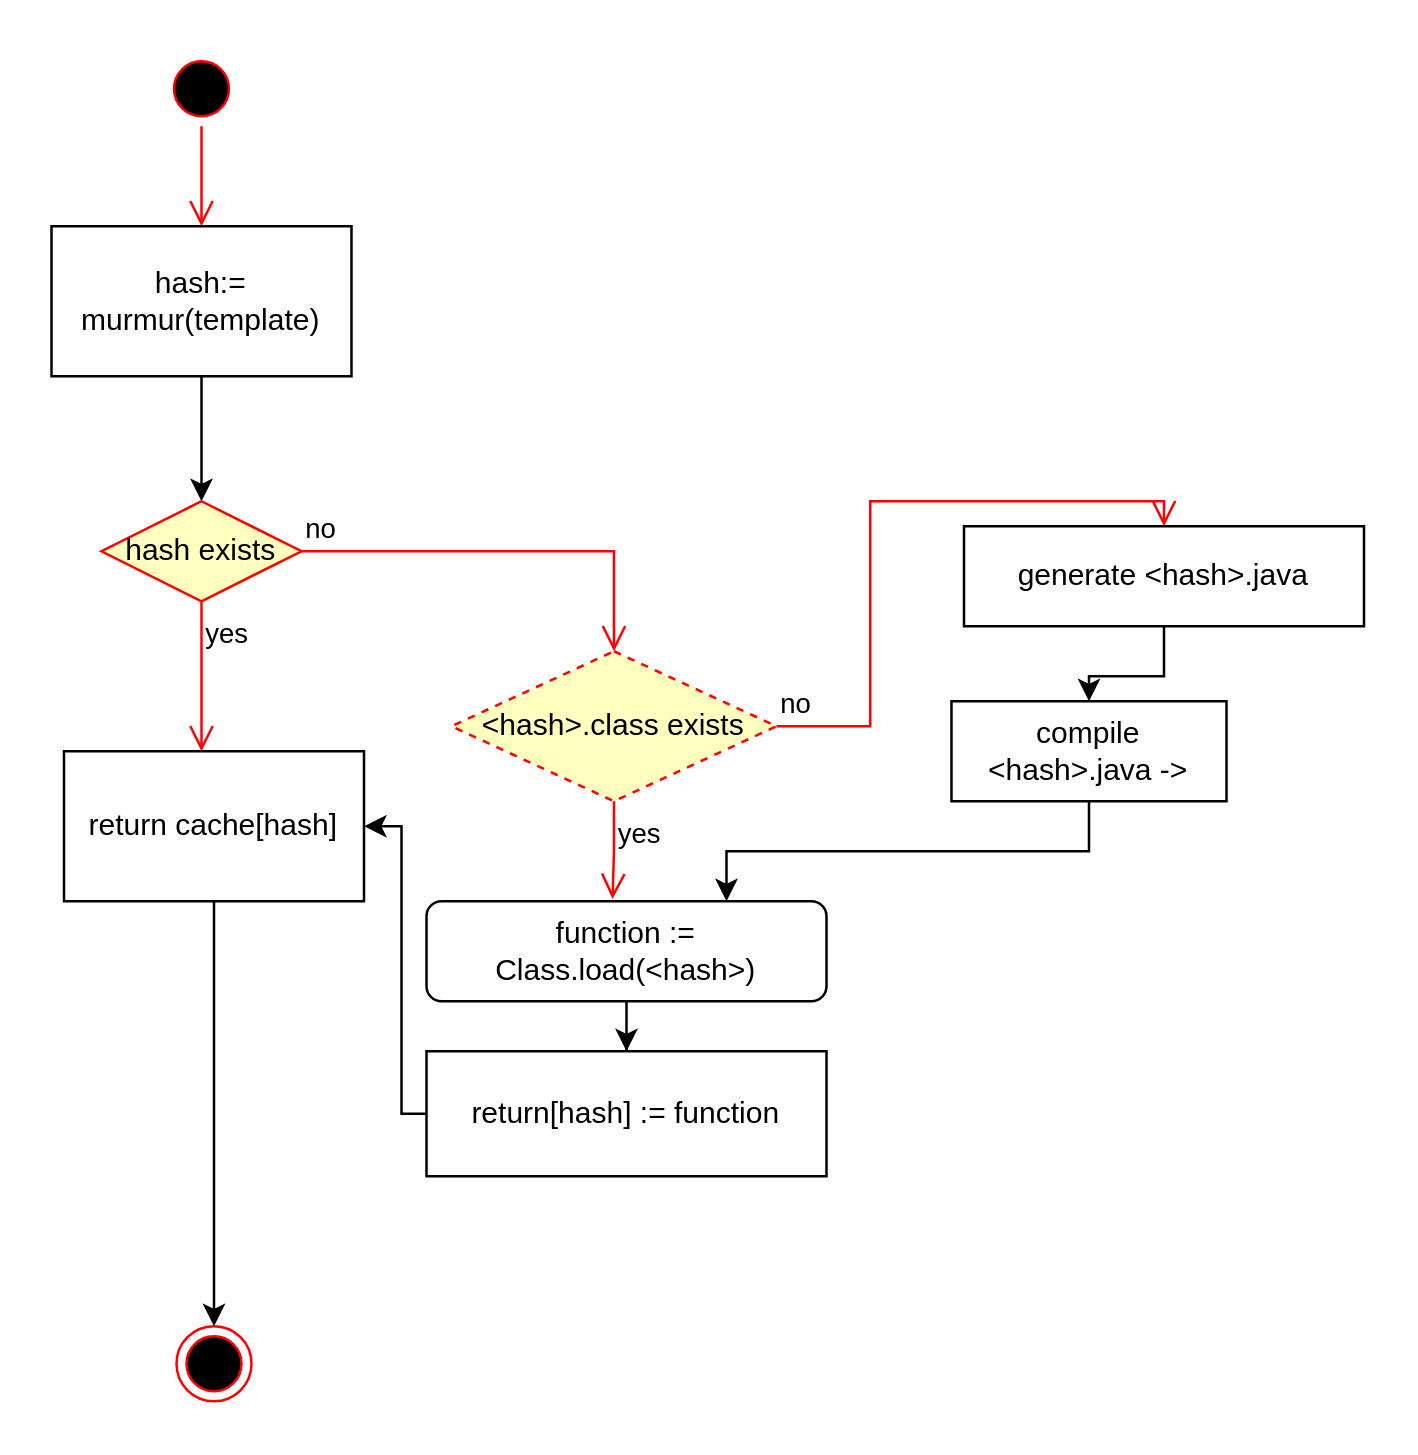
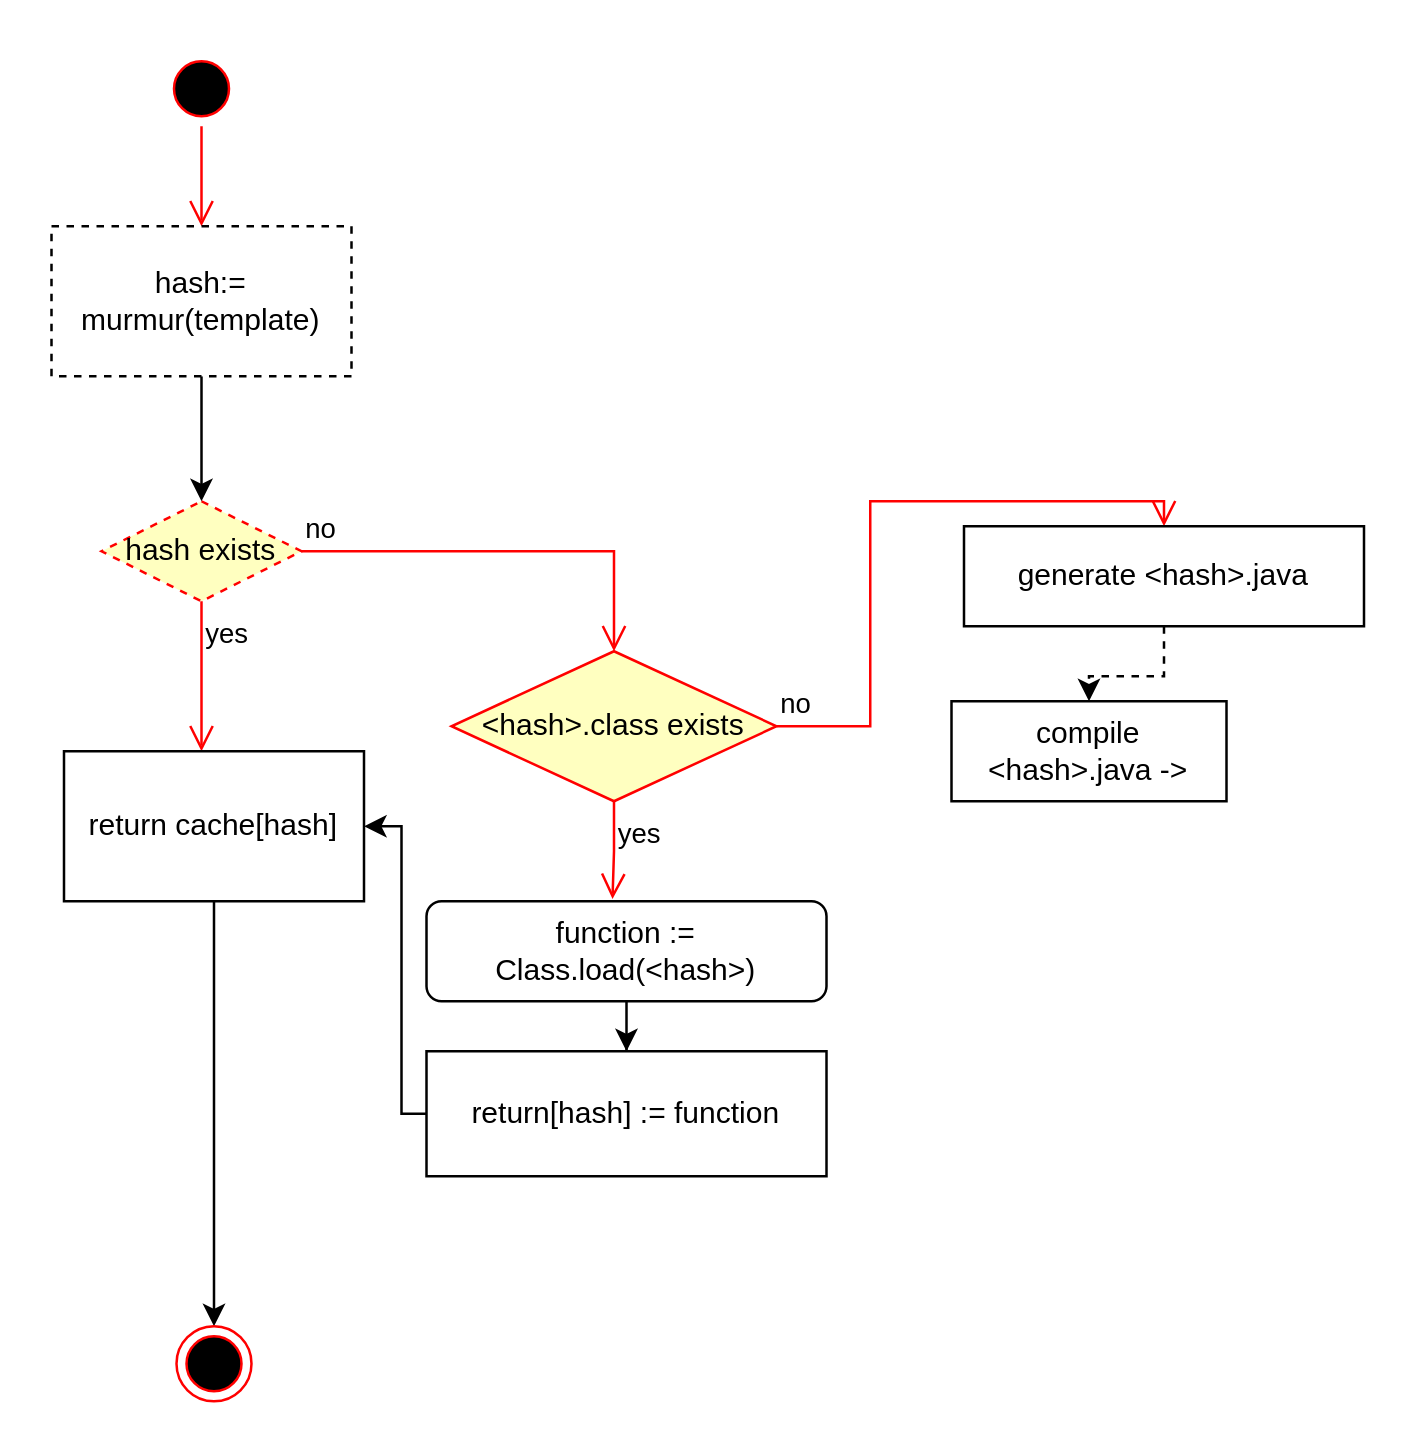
(201, 301) -> (201, 301)
(201, 551) -> (201, 551)
(1144, 676) -> (1144, 676)
(614, 726) -> (614, 726)
(916, 851) -> none
